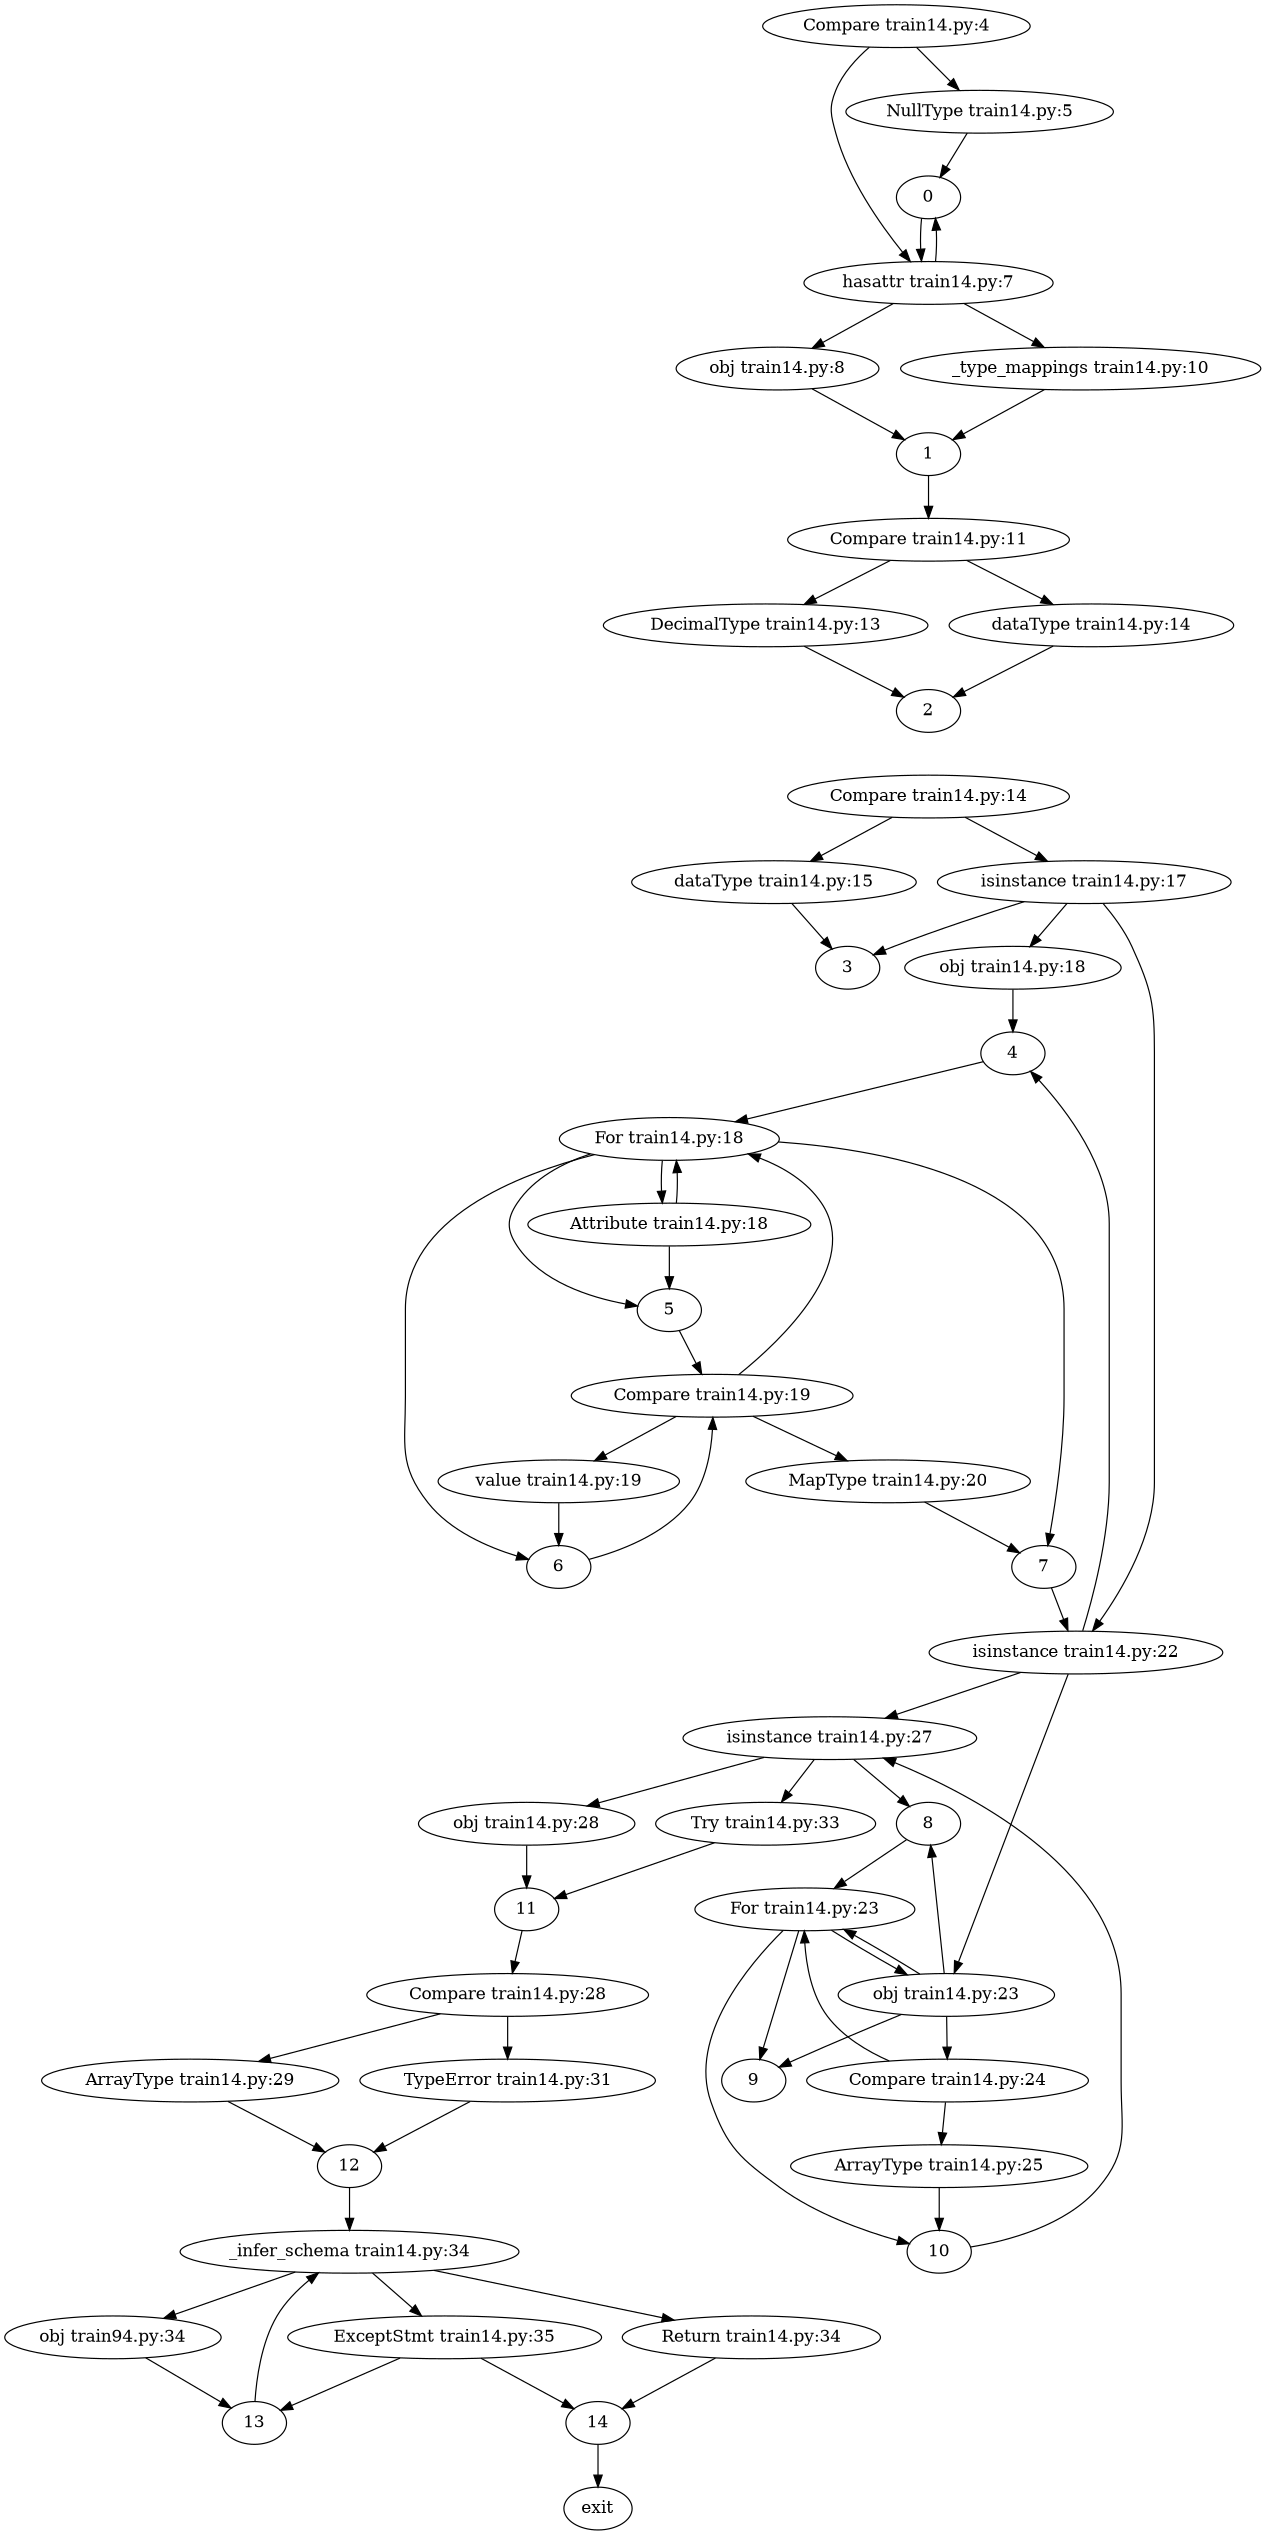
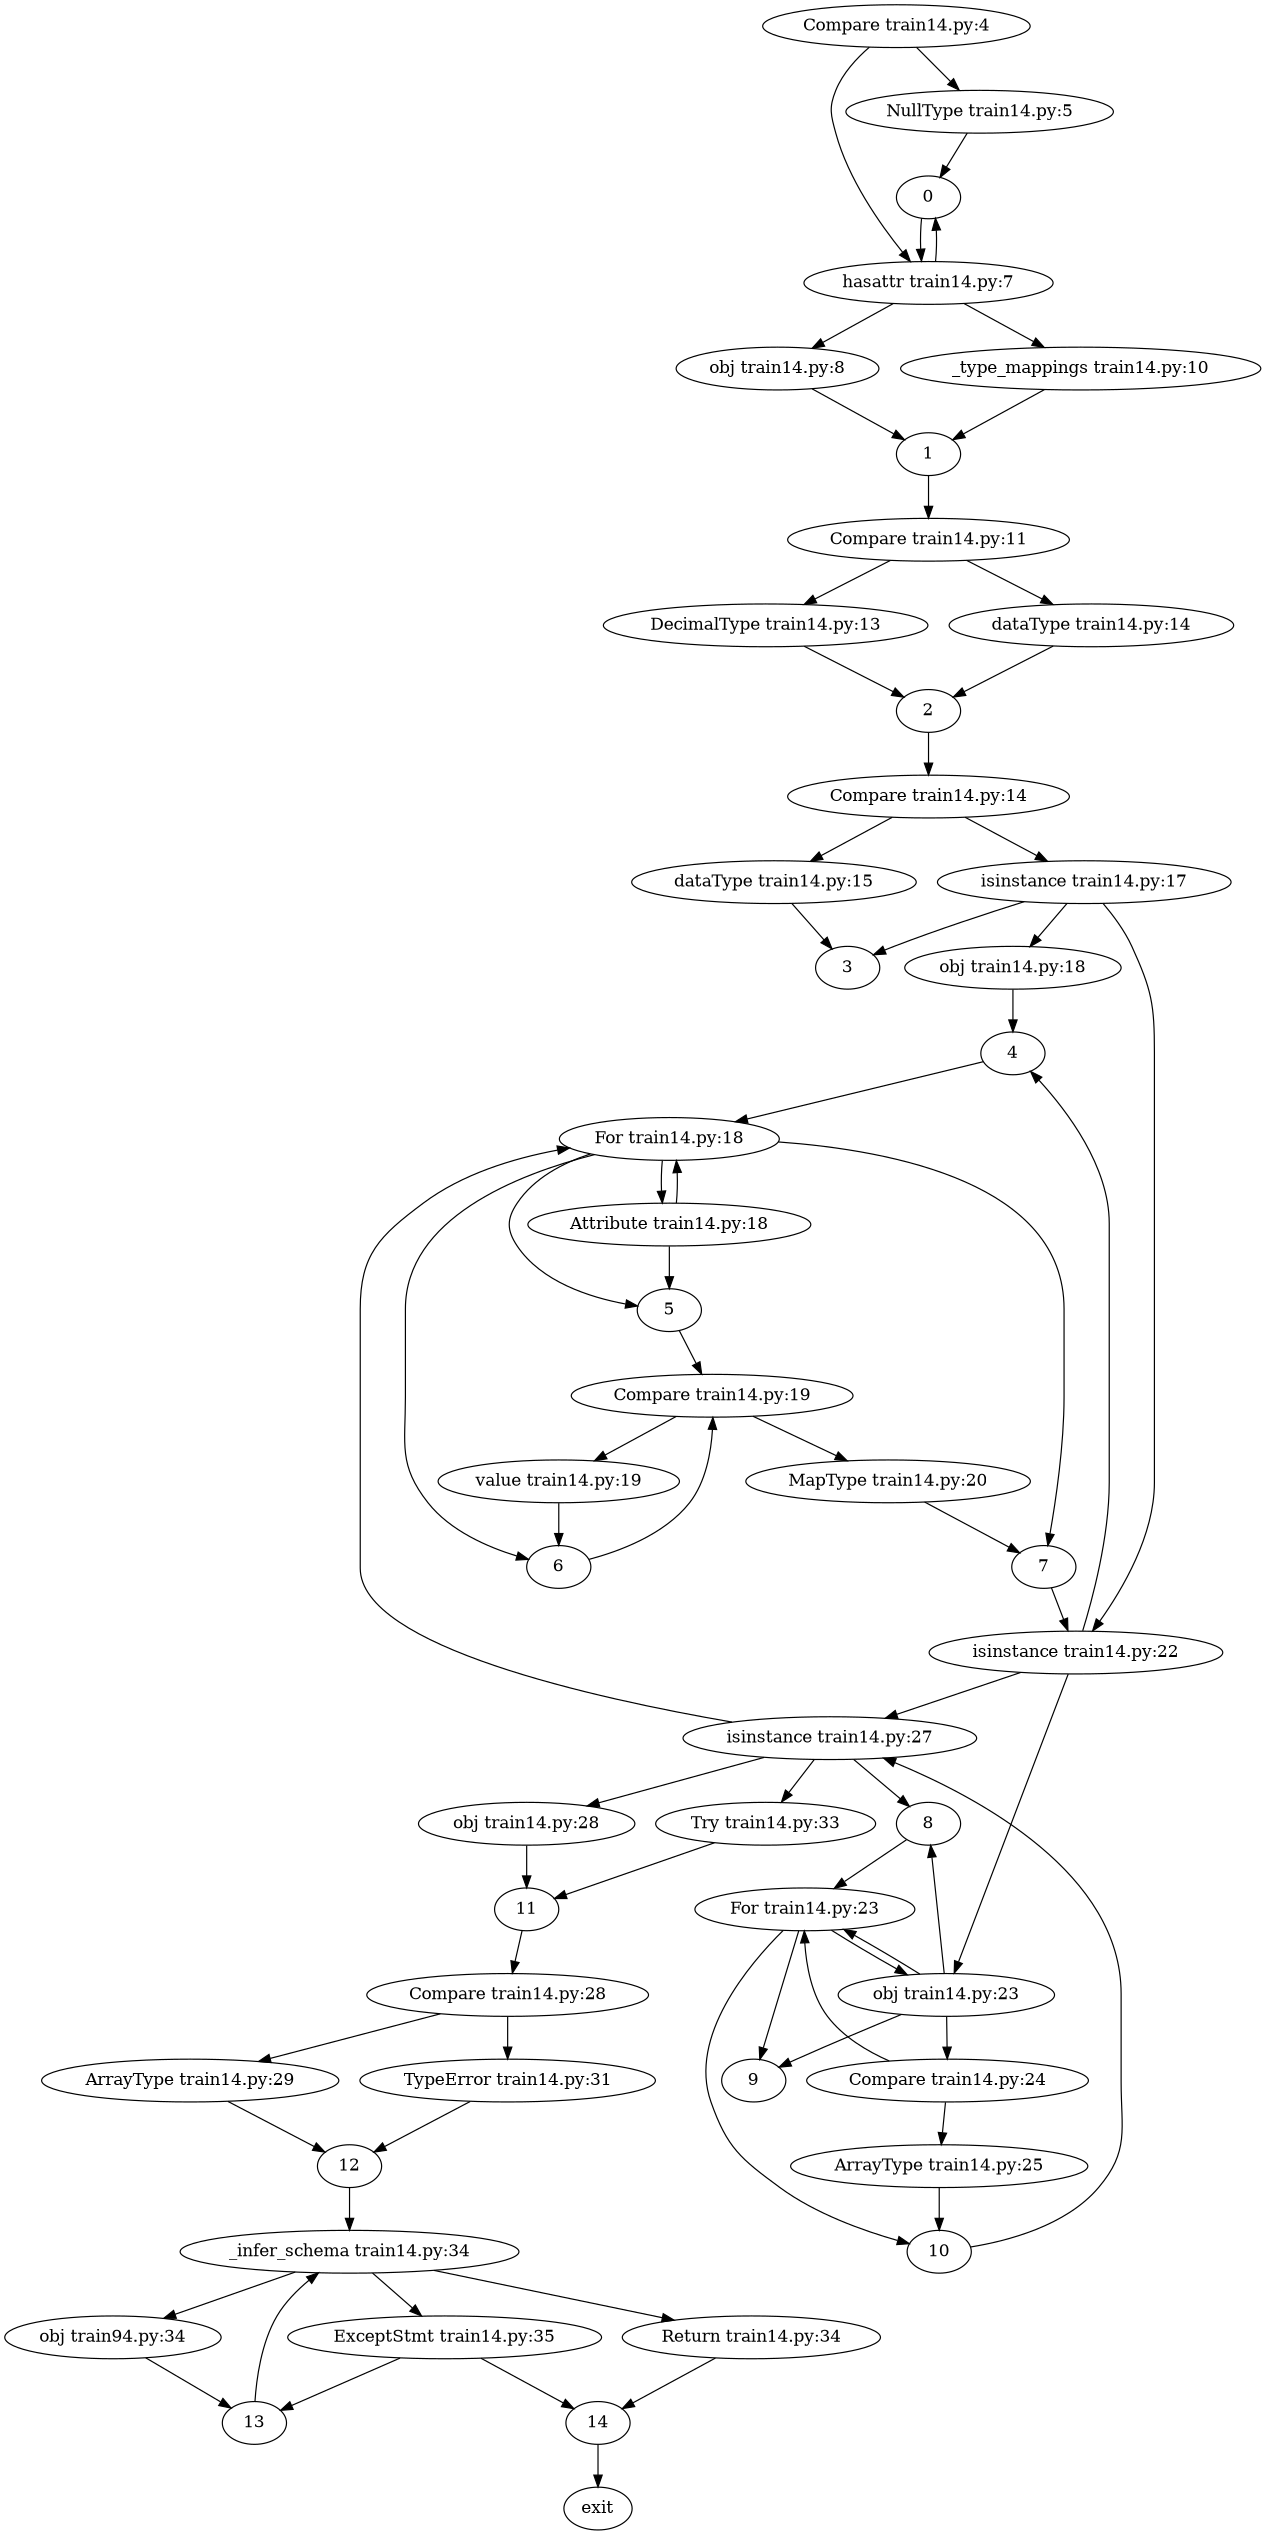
none -> (929, 748)
(827, 1265) -> (360, 1510)
